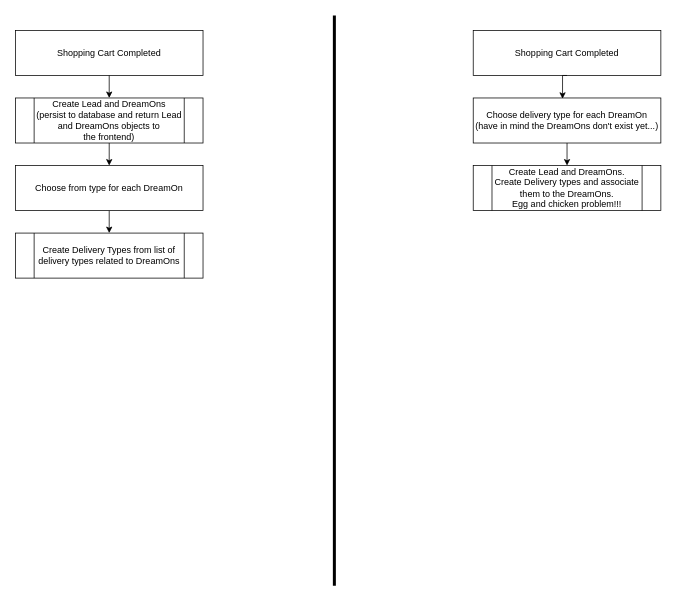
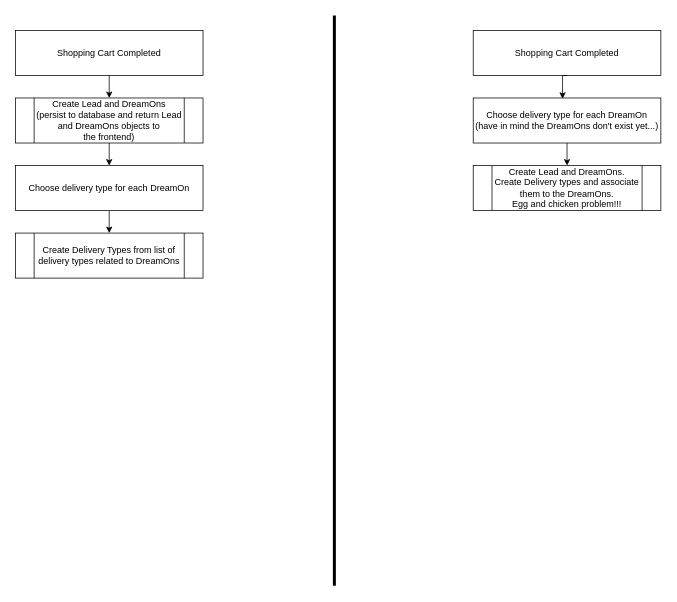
(109, 188) -> (109, 188)
